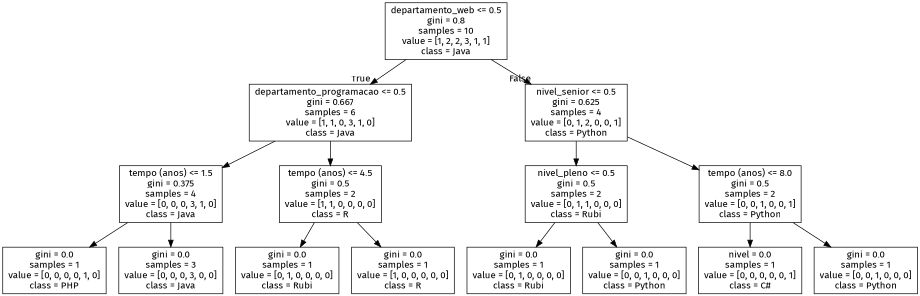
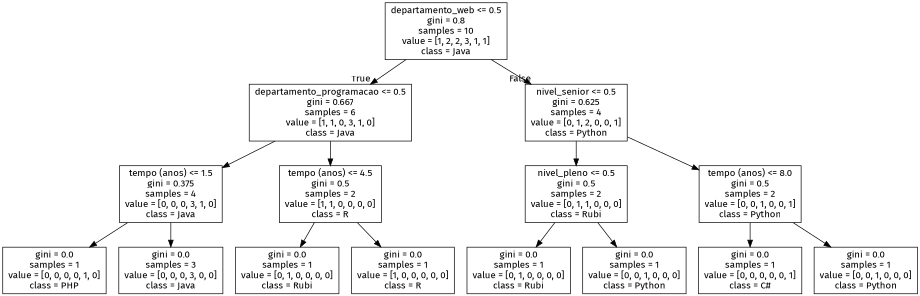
(750, 270) -> (750, 270)
